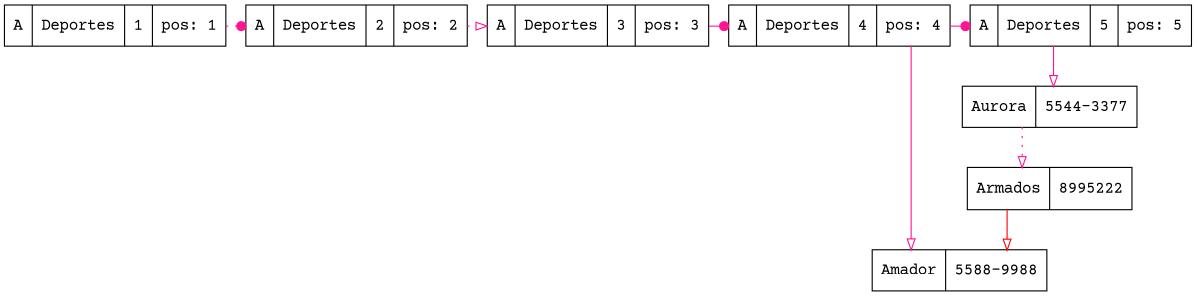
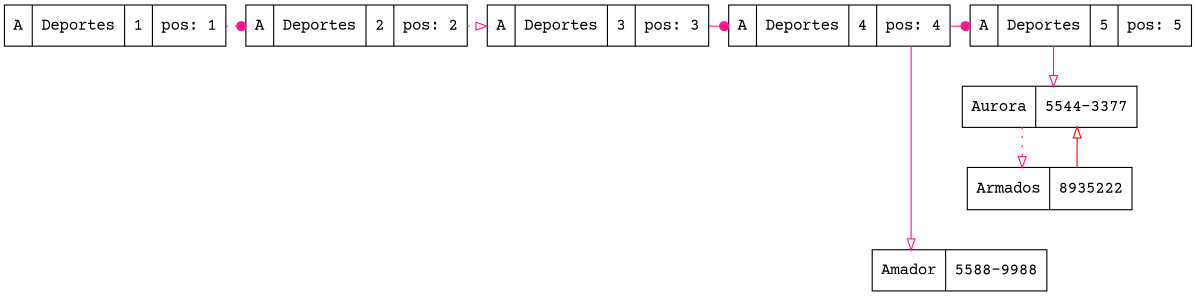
(1091, 188) -> (1091, 188)
(1007, 224) -> (1077, 153)
